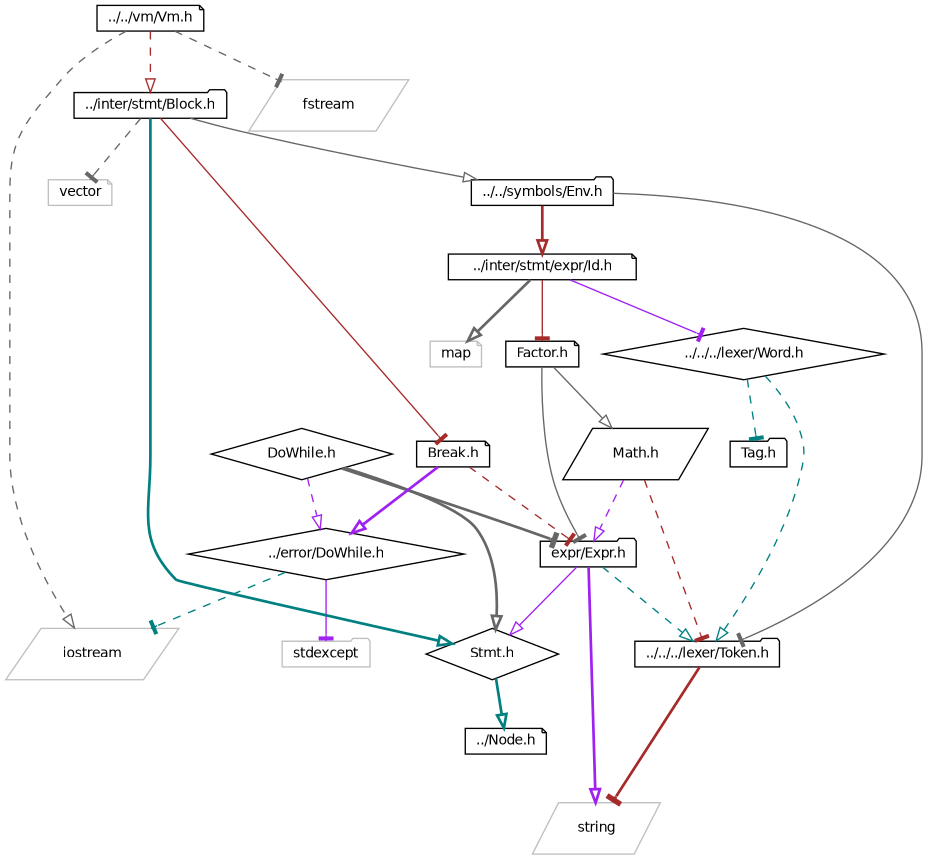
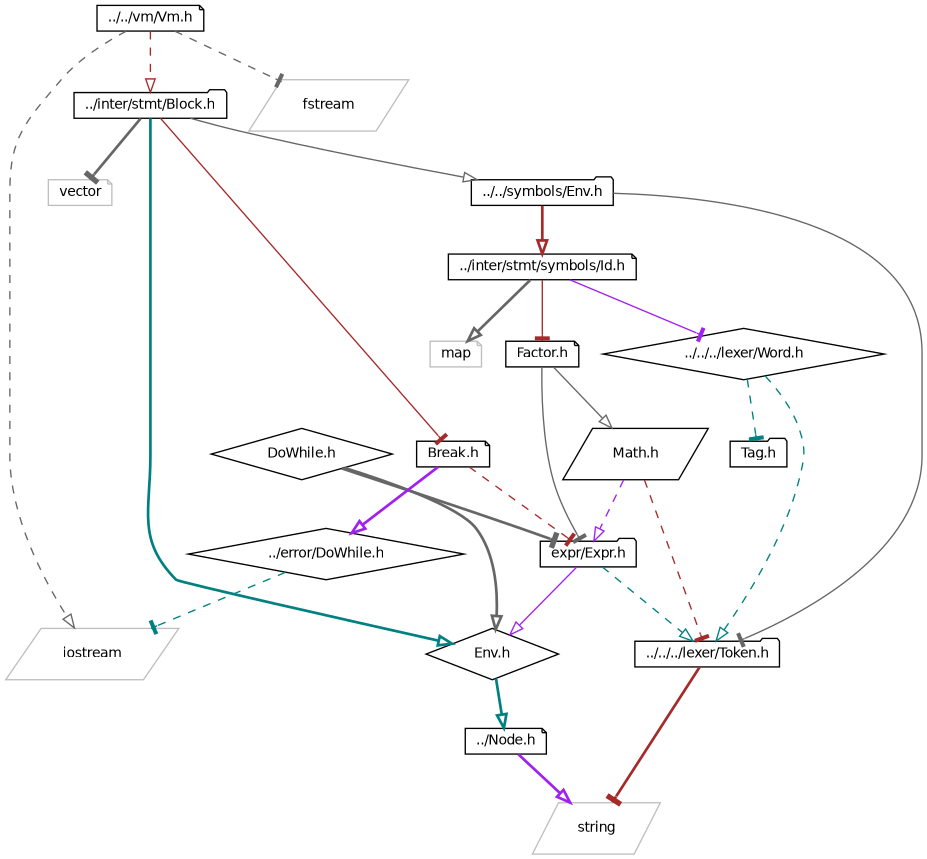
(117, 146) -> (117, 146)
(542, 267) -> (542, 267)
(312, 497) -> none
(326, 654) -> none
(492, 654) -> (492, 654)
(592, 678) -> (539, 774)
